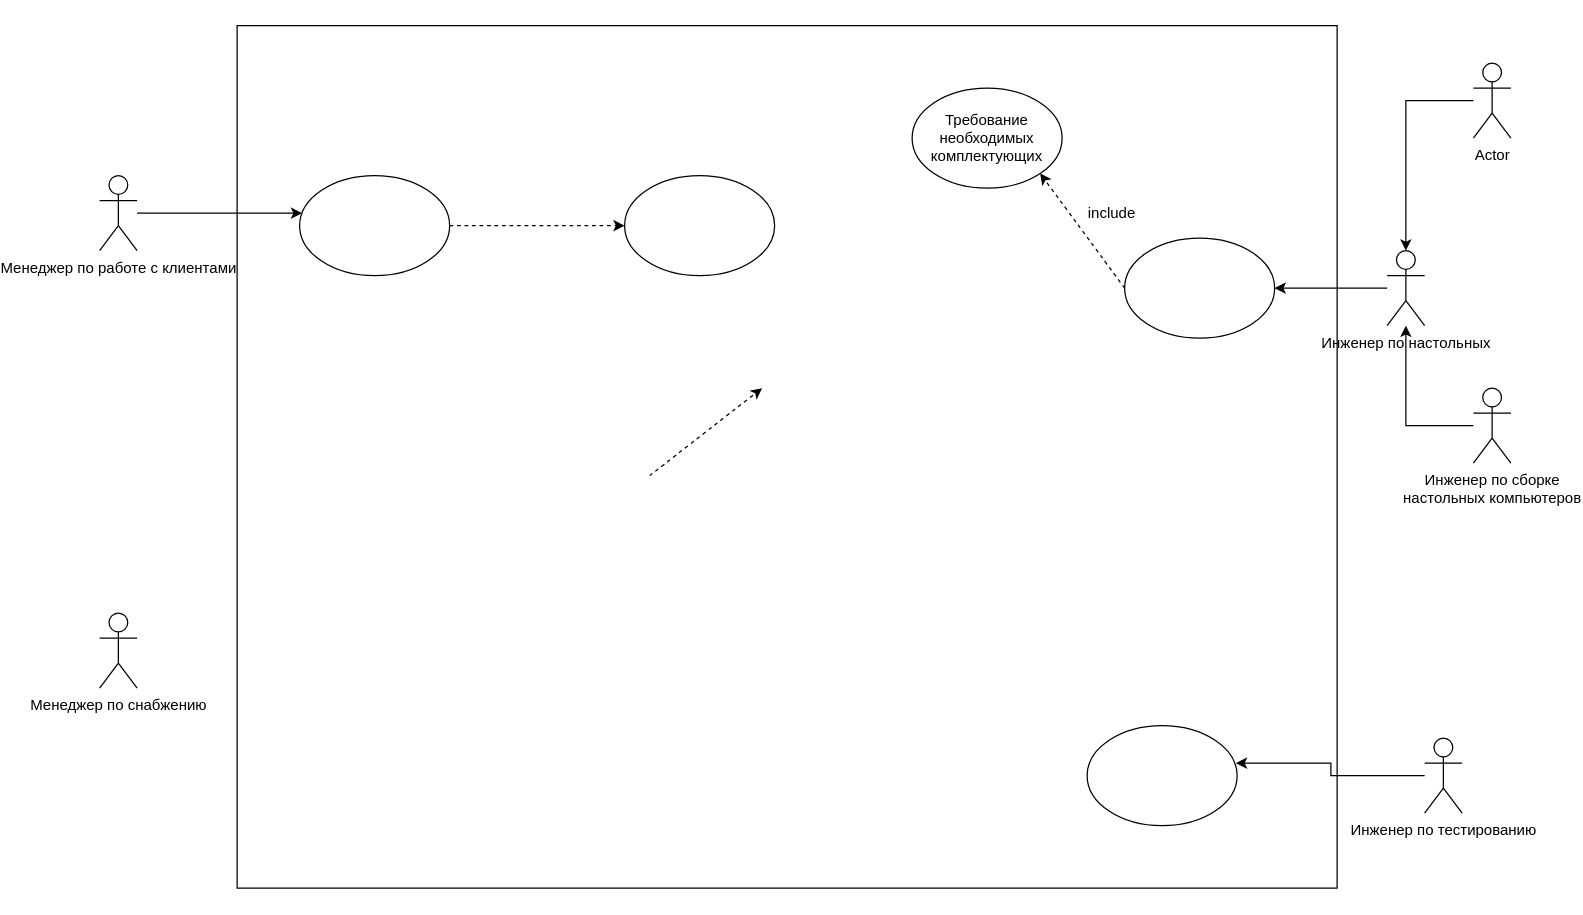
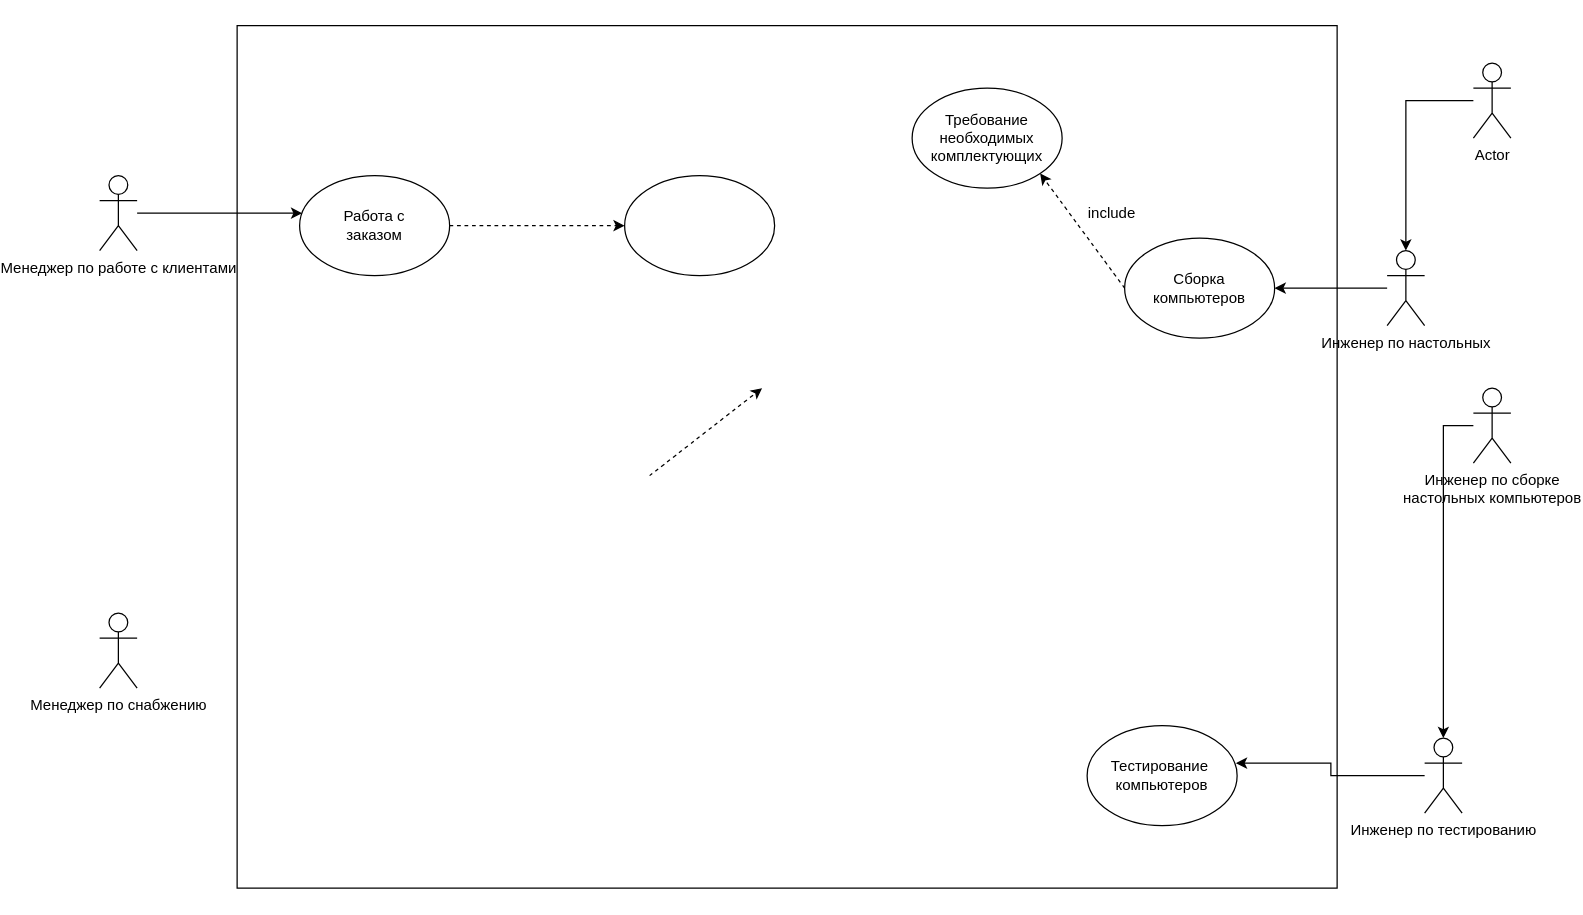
none -> (374, 226)
none -> (1199, 288)
(1406, 400) -> (1443, 577)
none -> (1162, 776)
